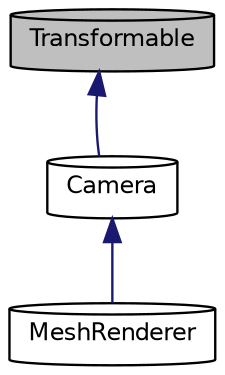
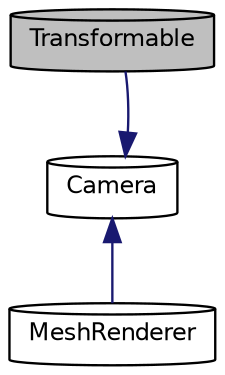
(97, 126) -> (128, 102)
